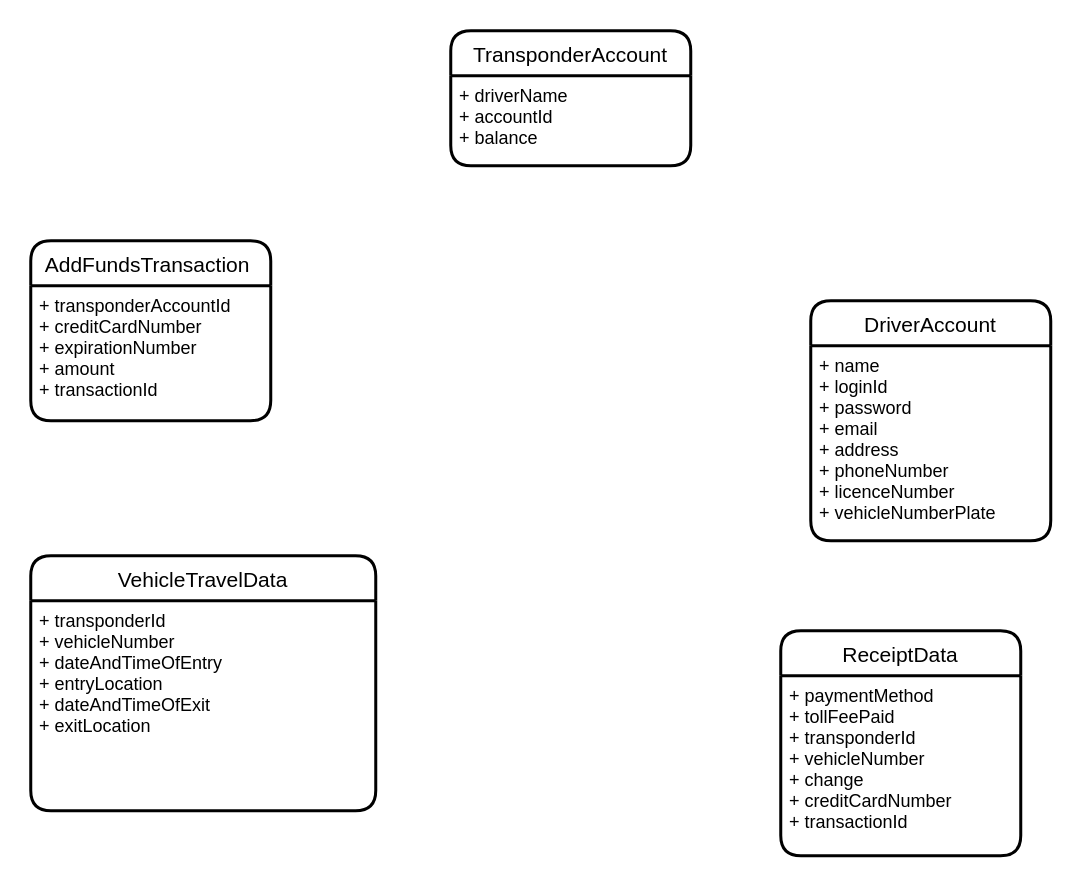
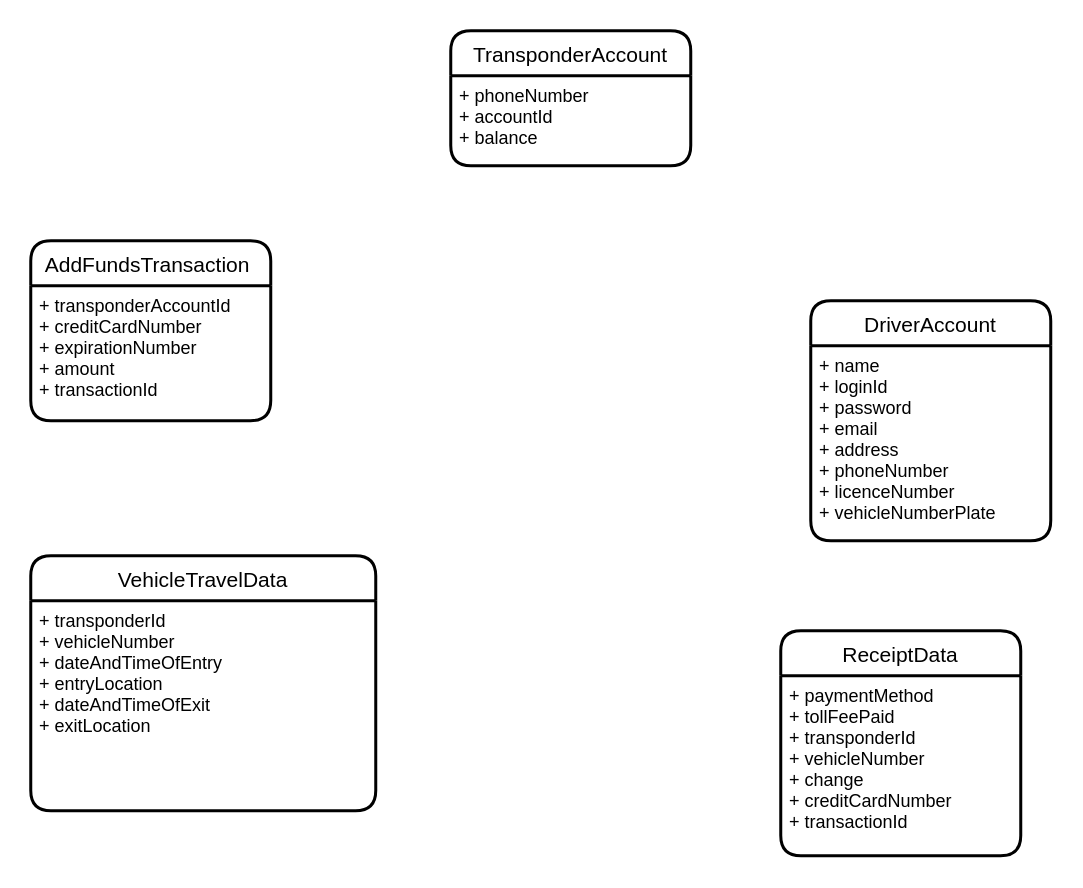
(515, 96) -> (522, 96)
